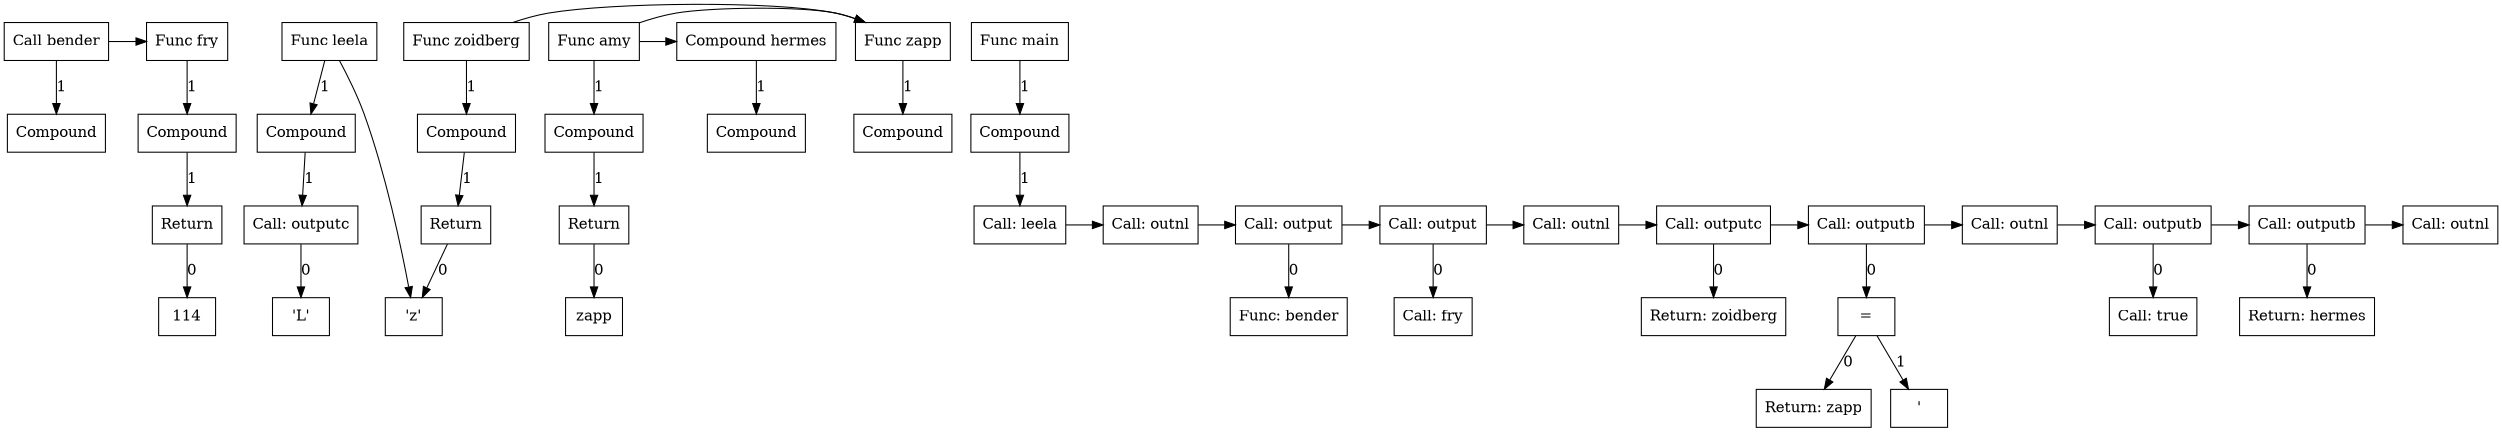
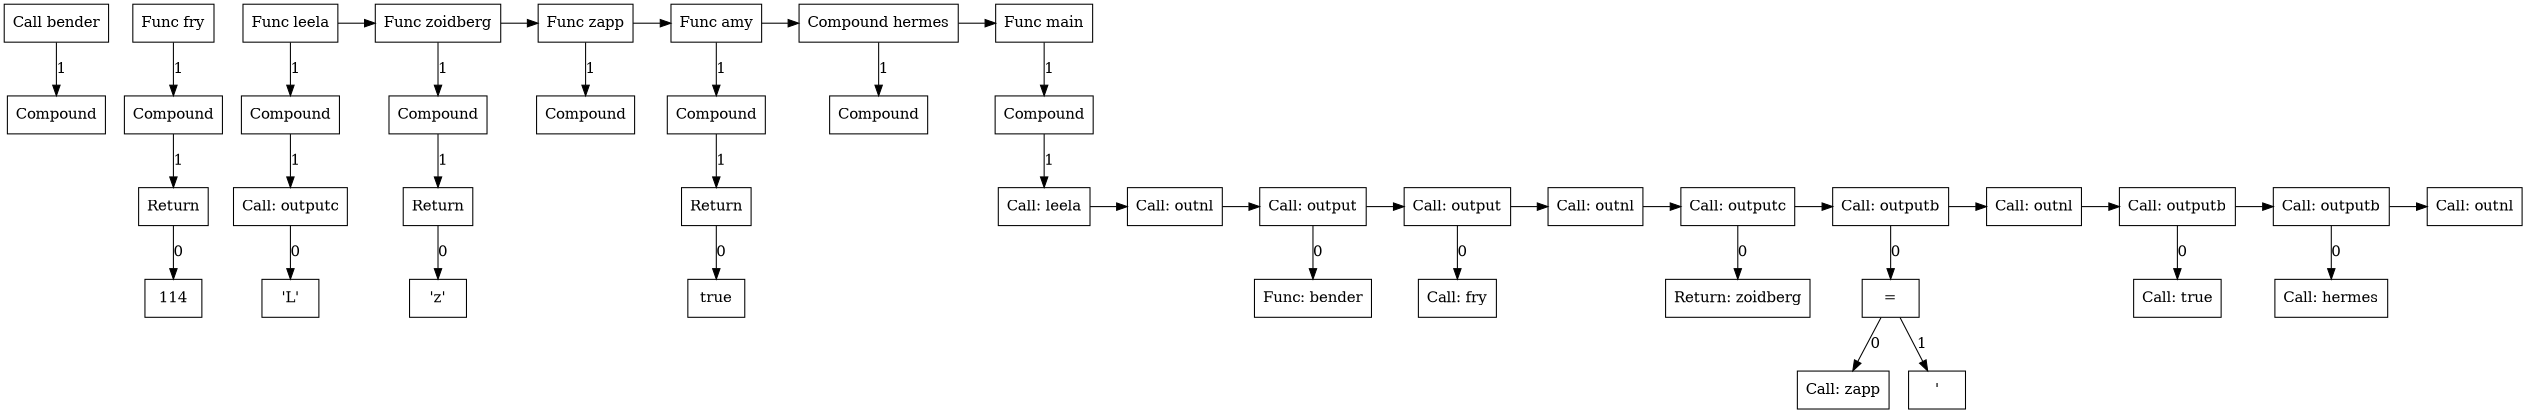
(693, 11) -> (647, 23)
none -> (972, 23)
(122, 42) -> none
(382, 171) -> (351, 23)
(594, 317) -> (716, 298)
(2307, 317) -> (2331, 298)
(1814, 408) -> (1843, 390)
